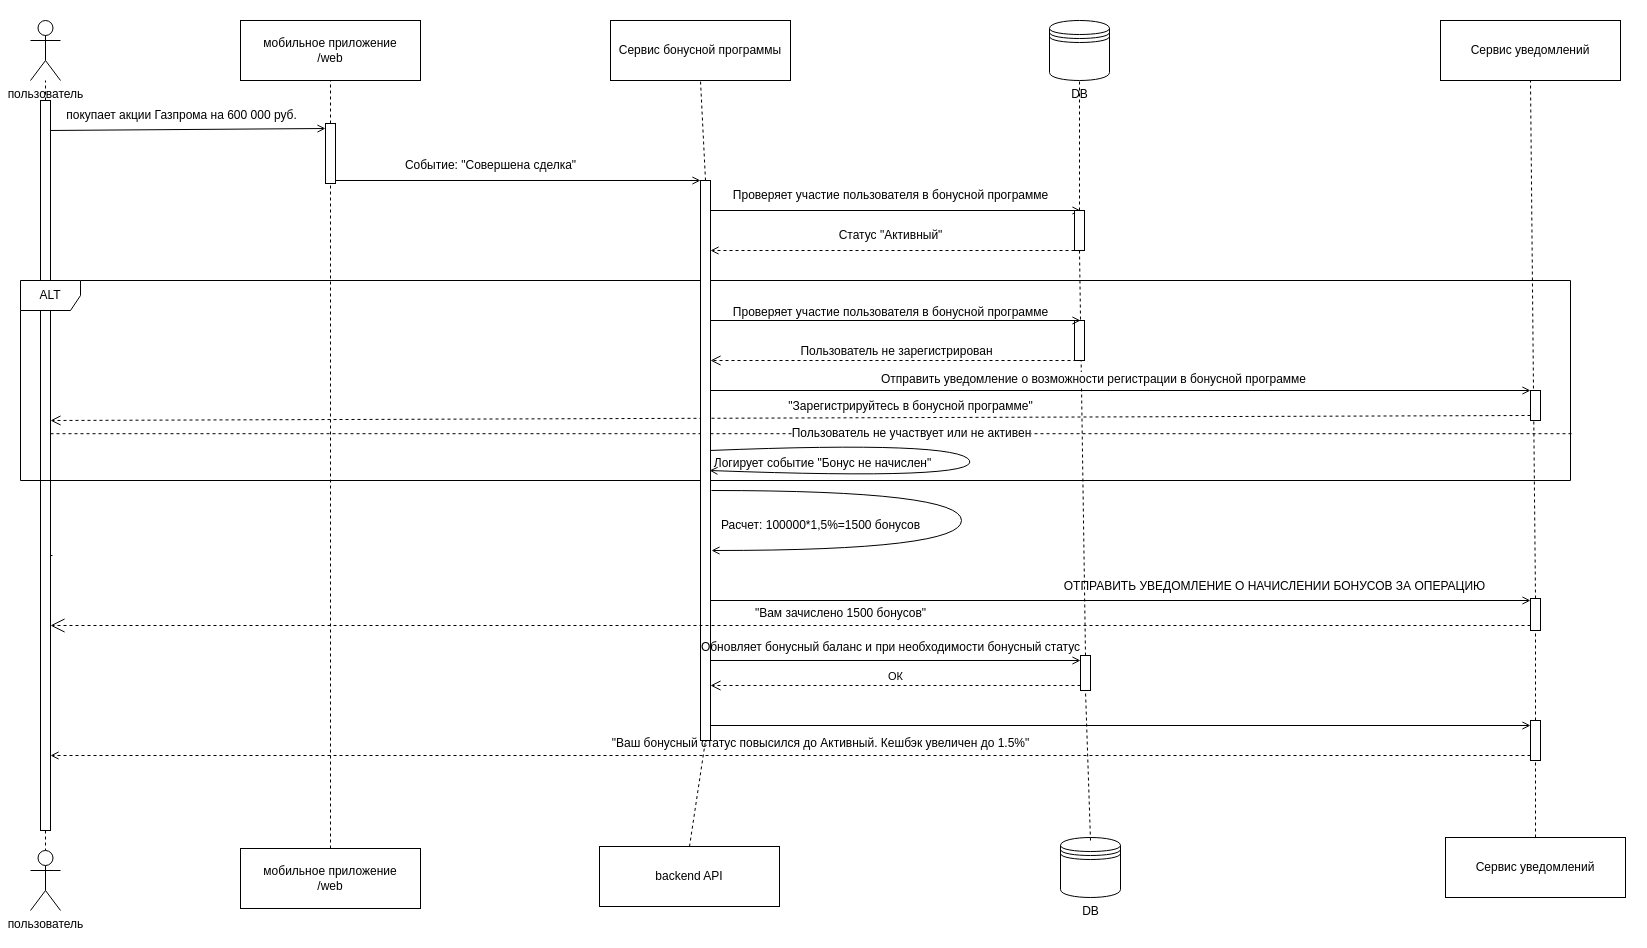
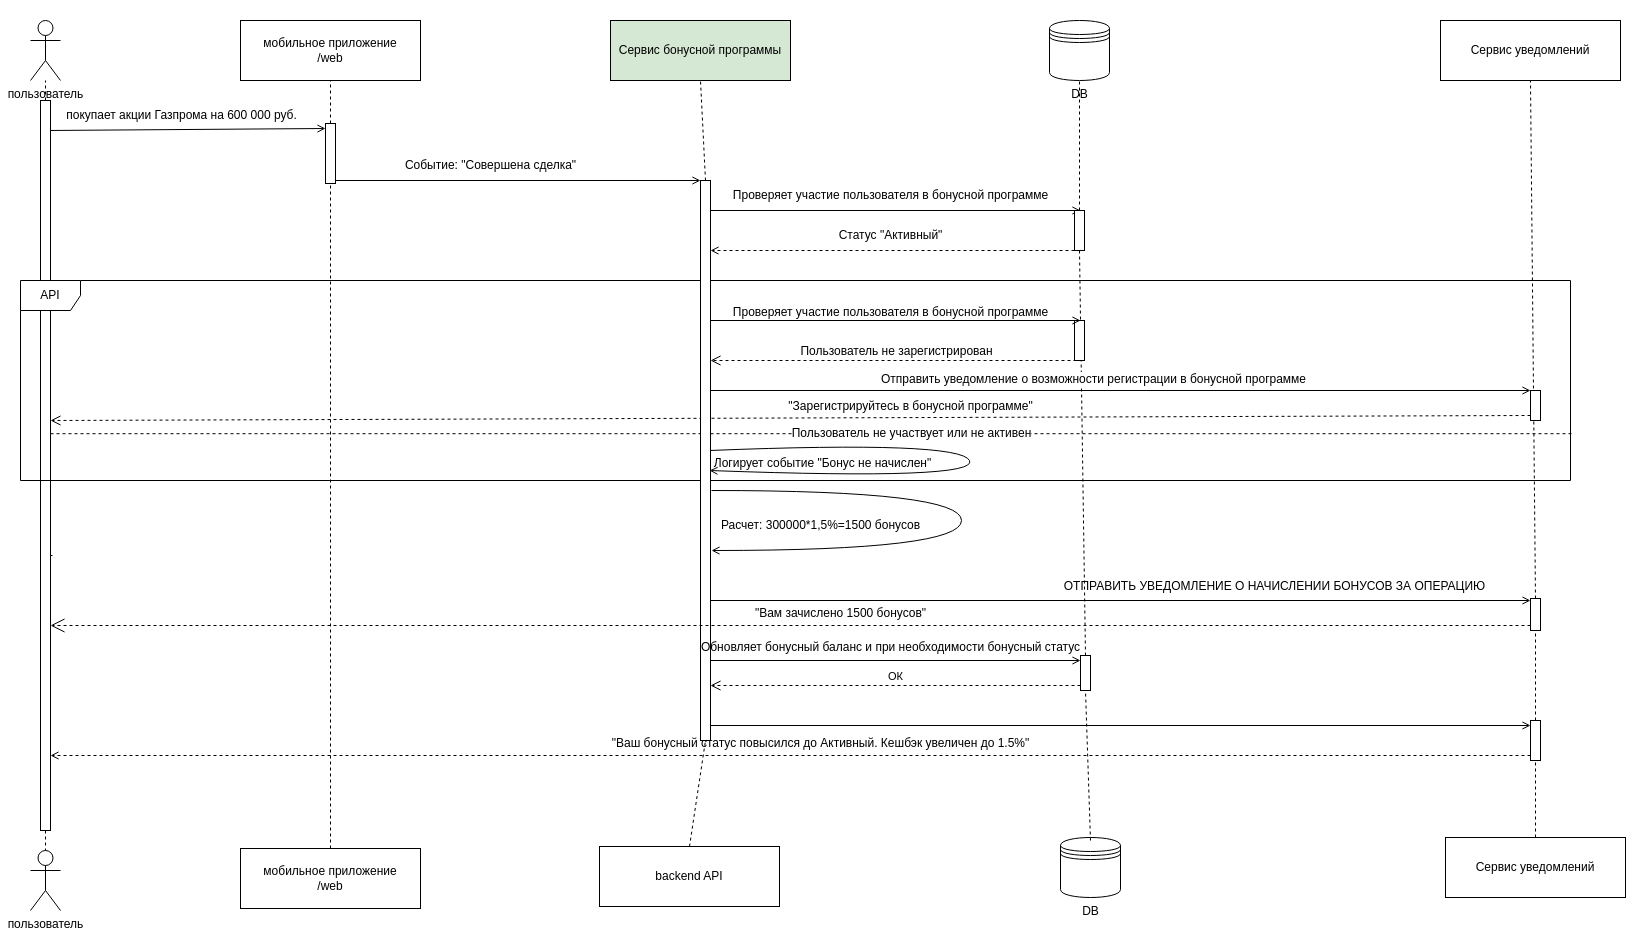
(701, 51) -> (701, 51)
(51, 296) -> (51, 296)
(821, 526) -> (821, 526)
